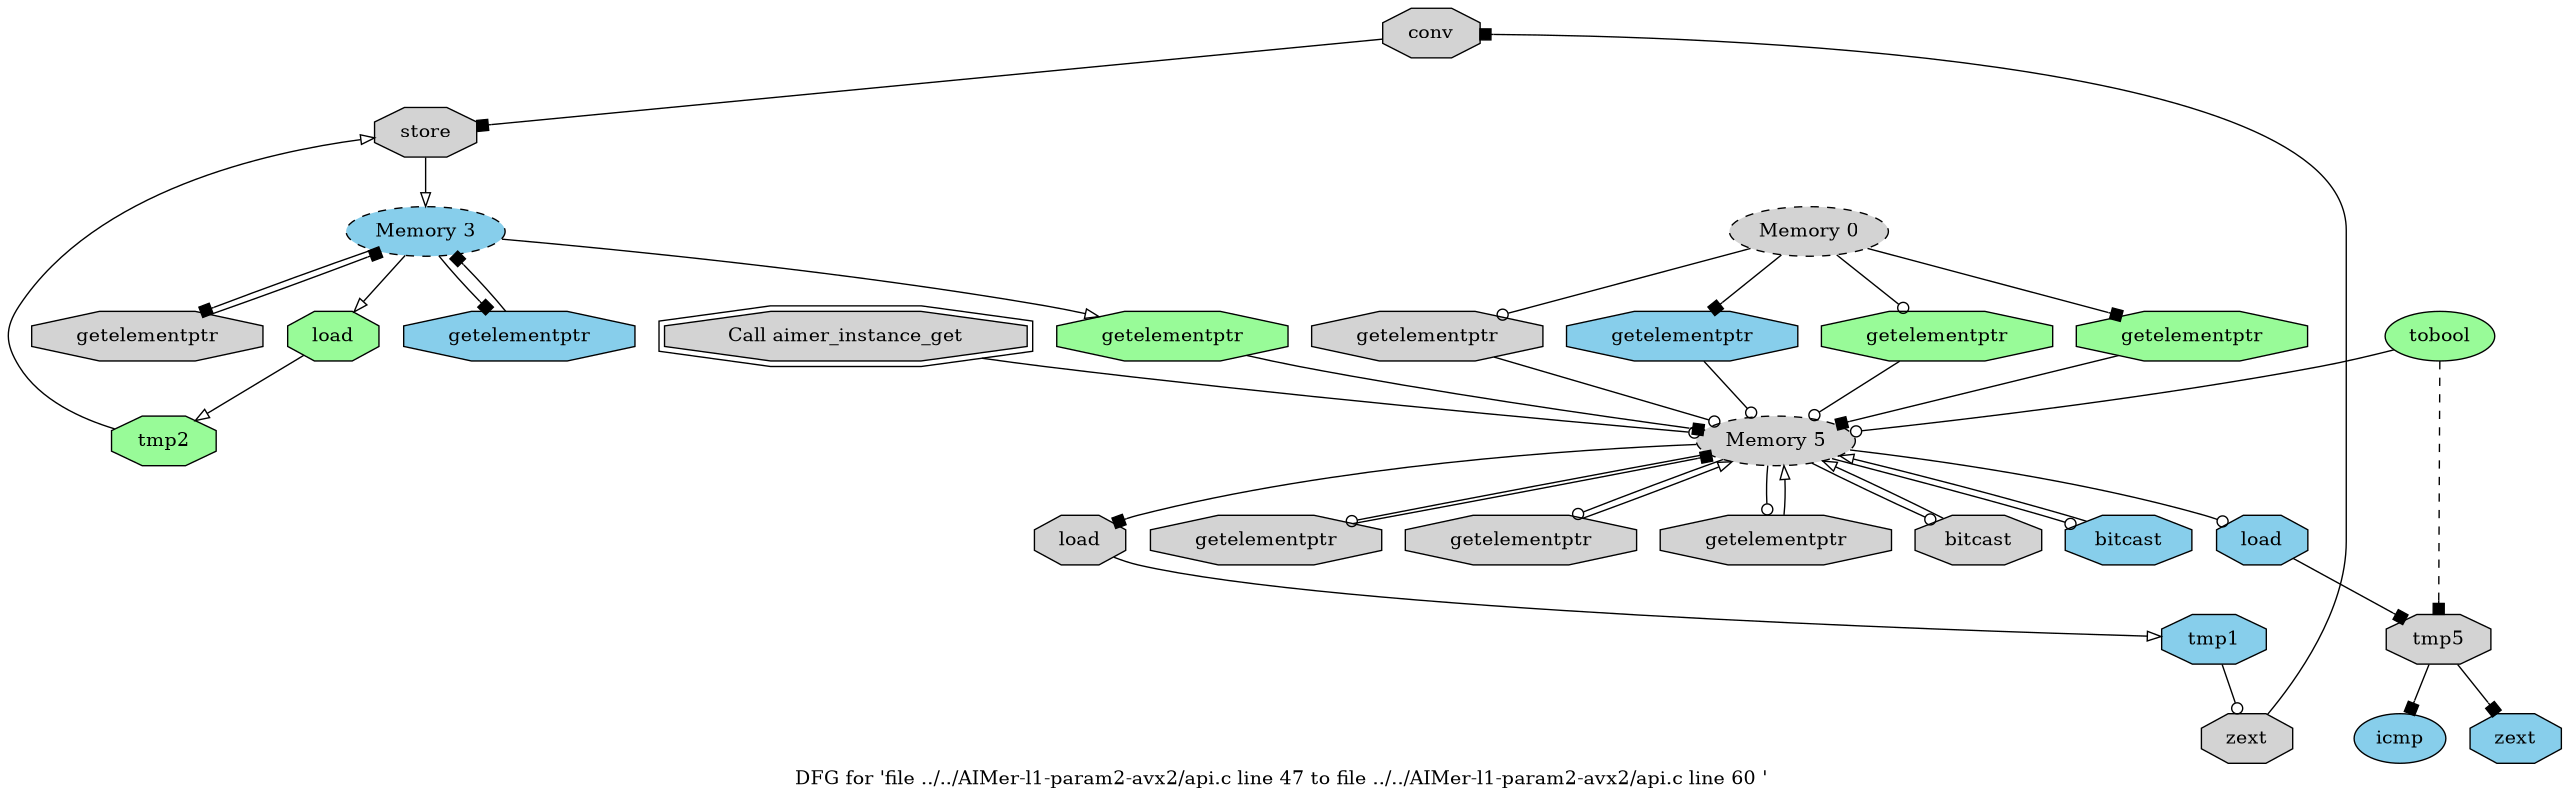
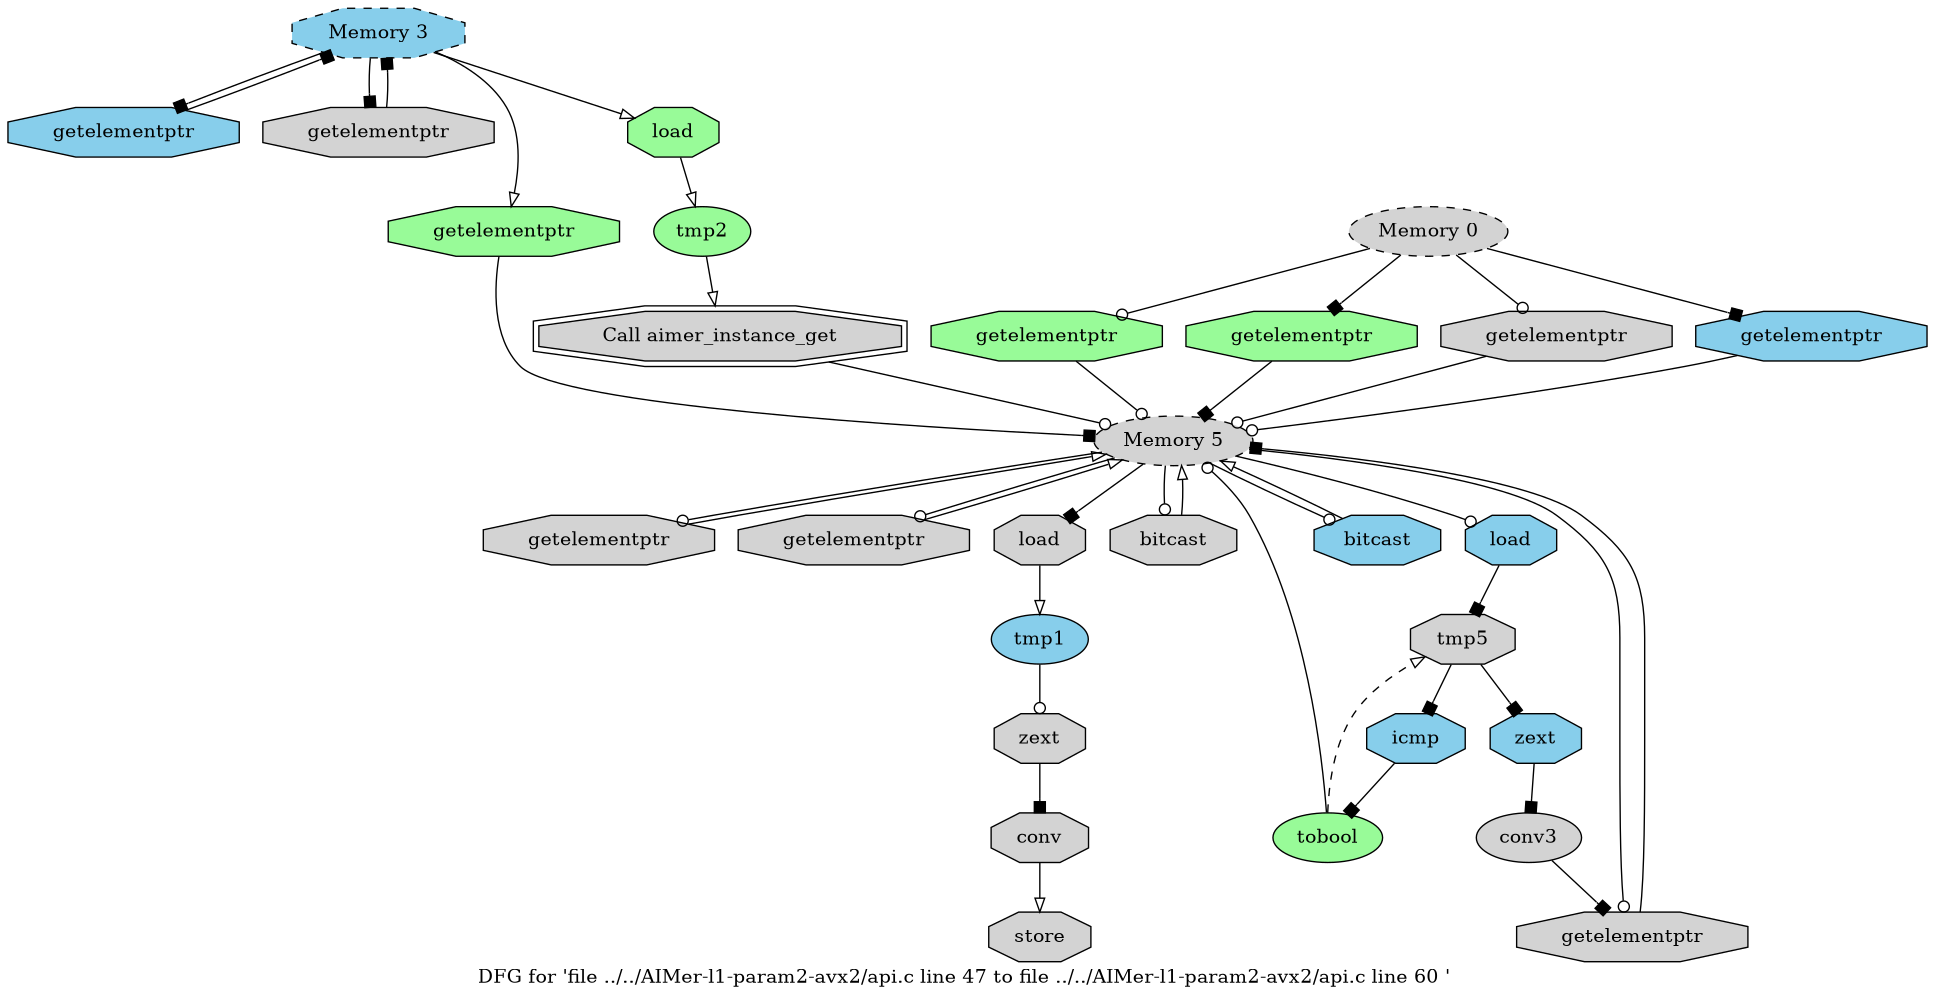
(937, 82) -> (1040, 881)
(426, 175) -> none
(426, 231) -> (379, 33)
(93, 232) -> (710, 274)
(164, 441) -> (702, 231)
(2439, 481) -> (1348, 725)
(2214, 639) -> (1040, 639)
(2400, 738) -> (1416, 738)
none -> (1376, 784)
none -> (1529, 838)
